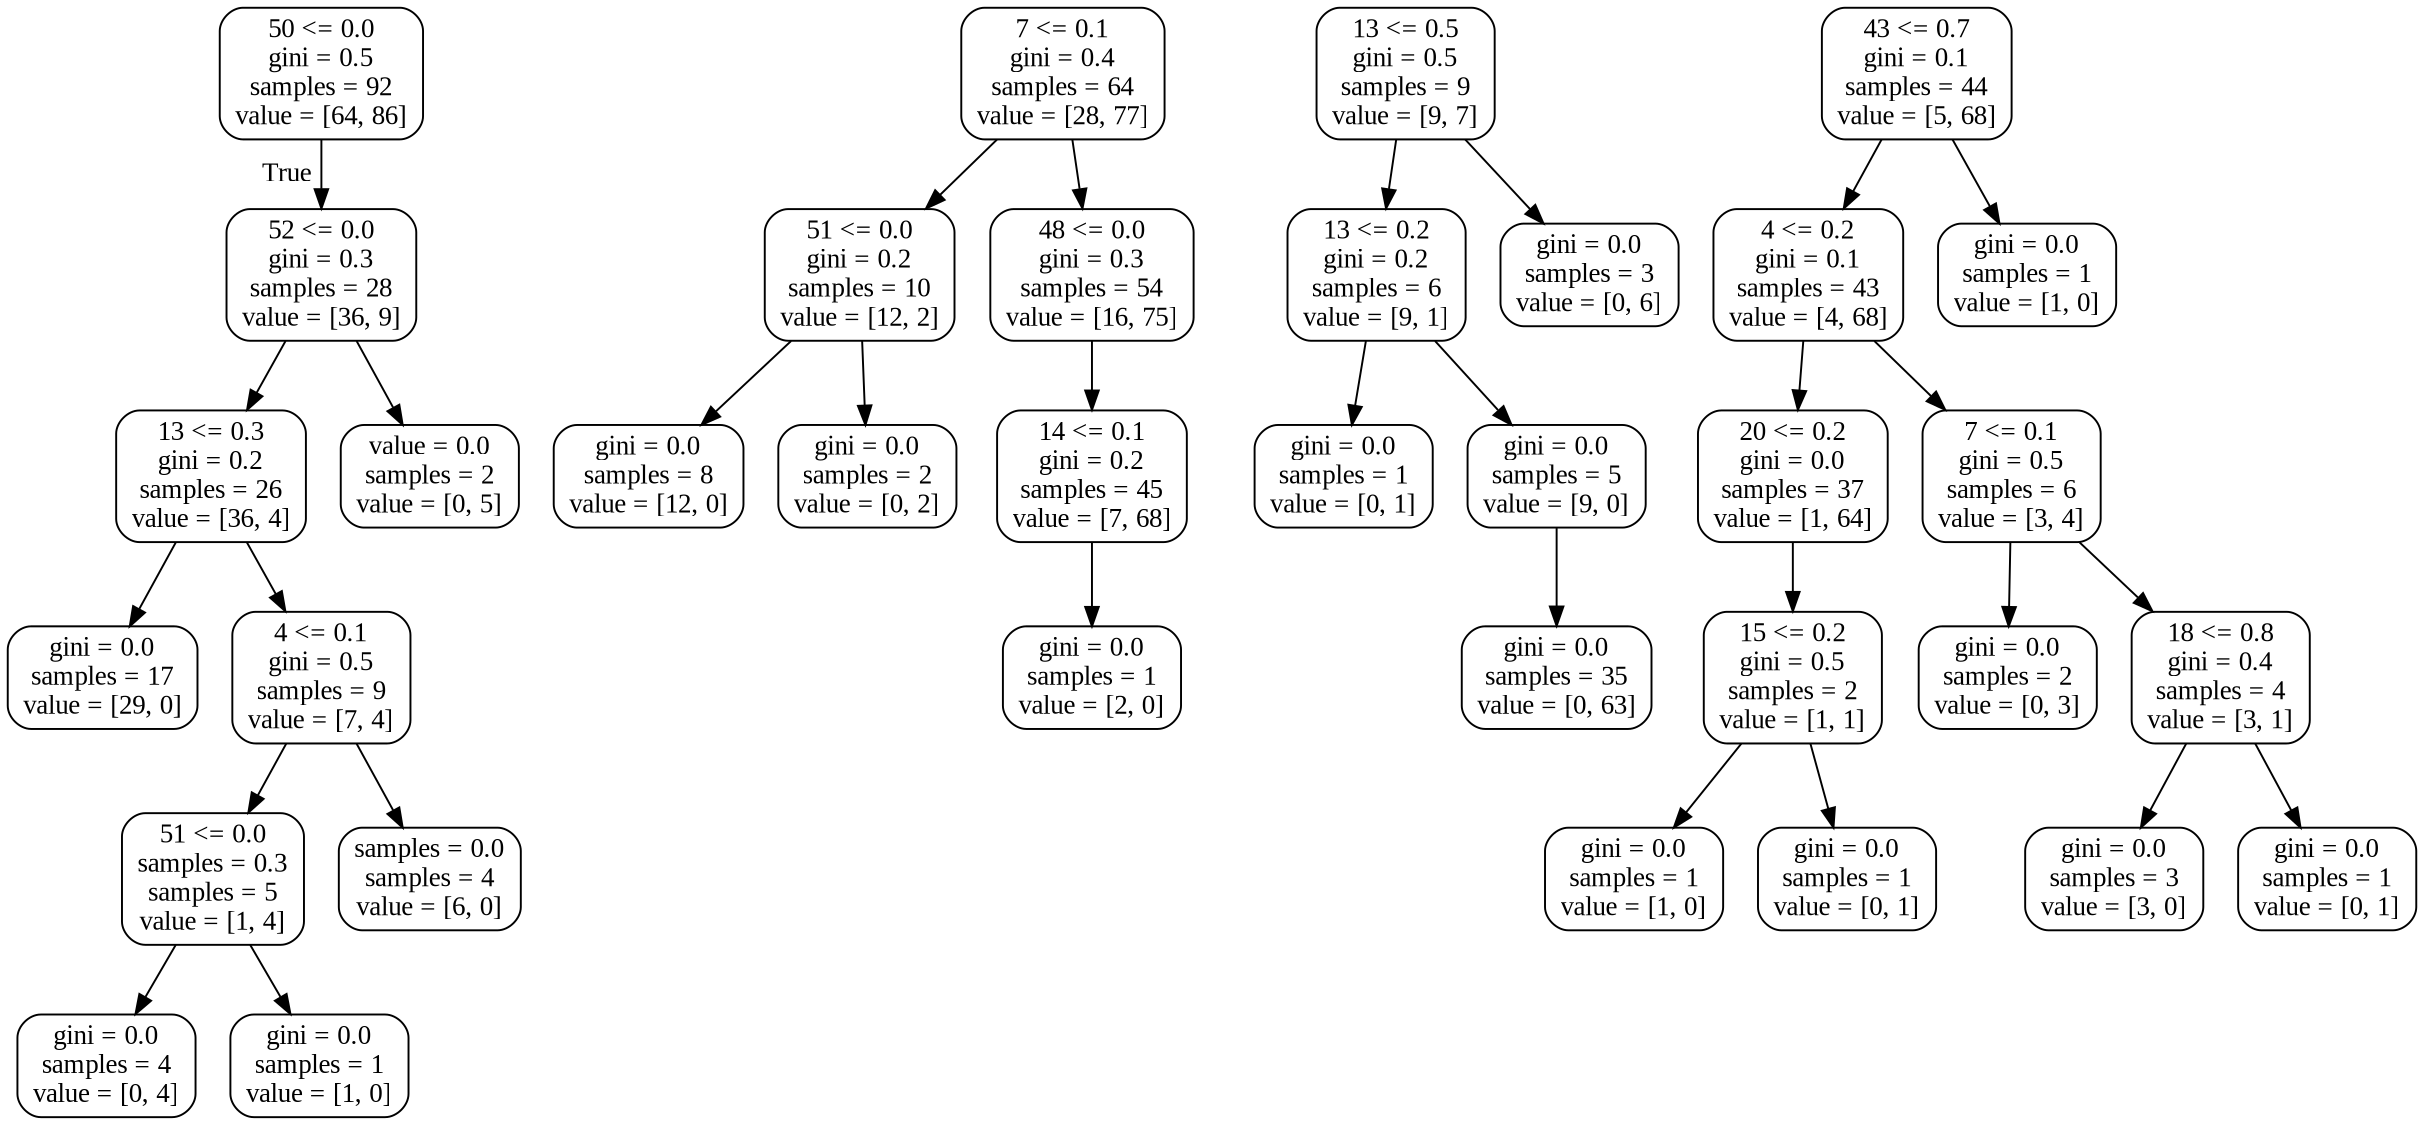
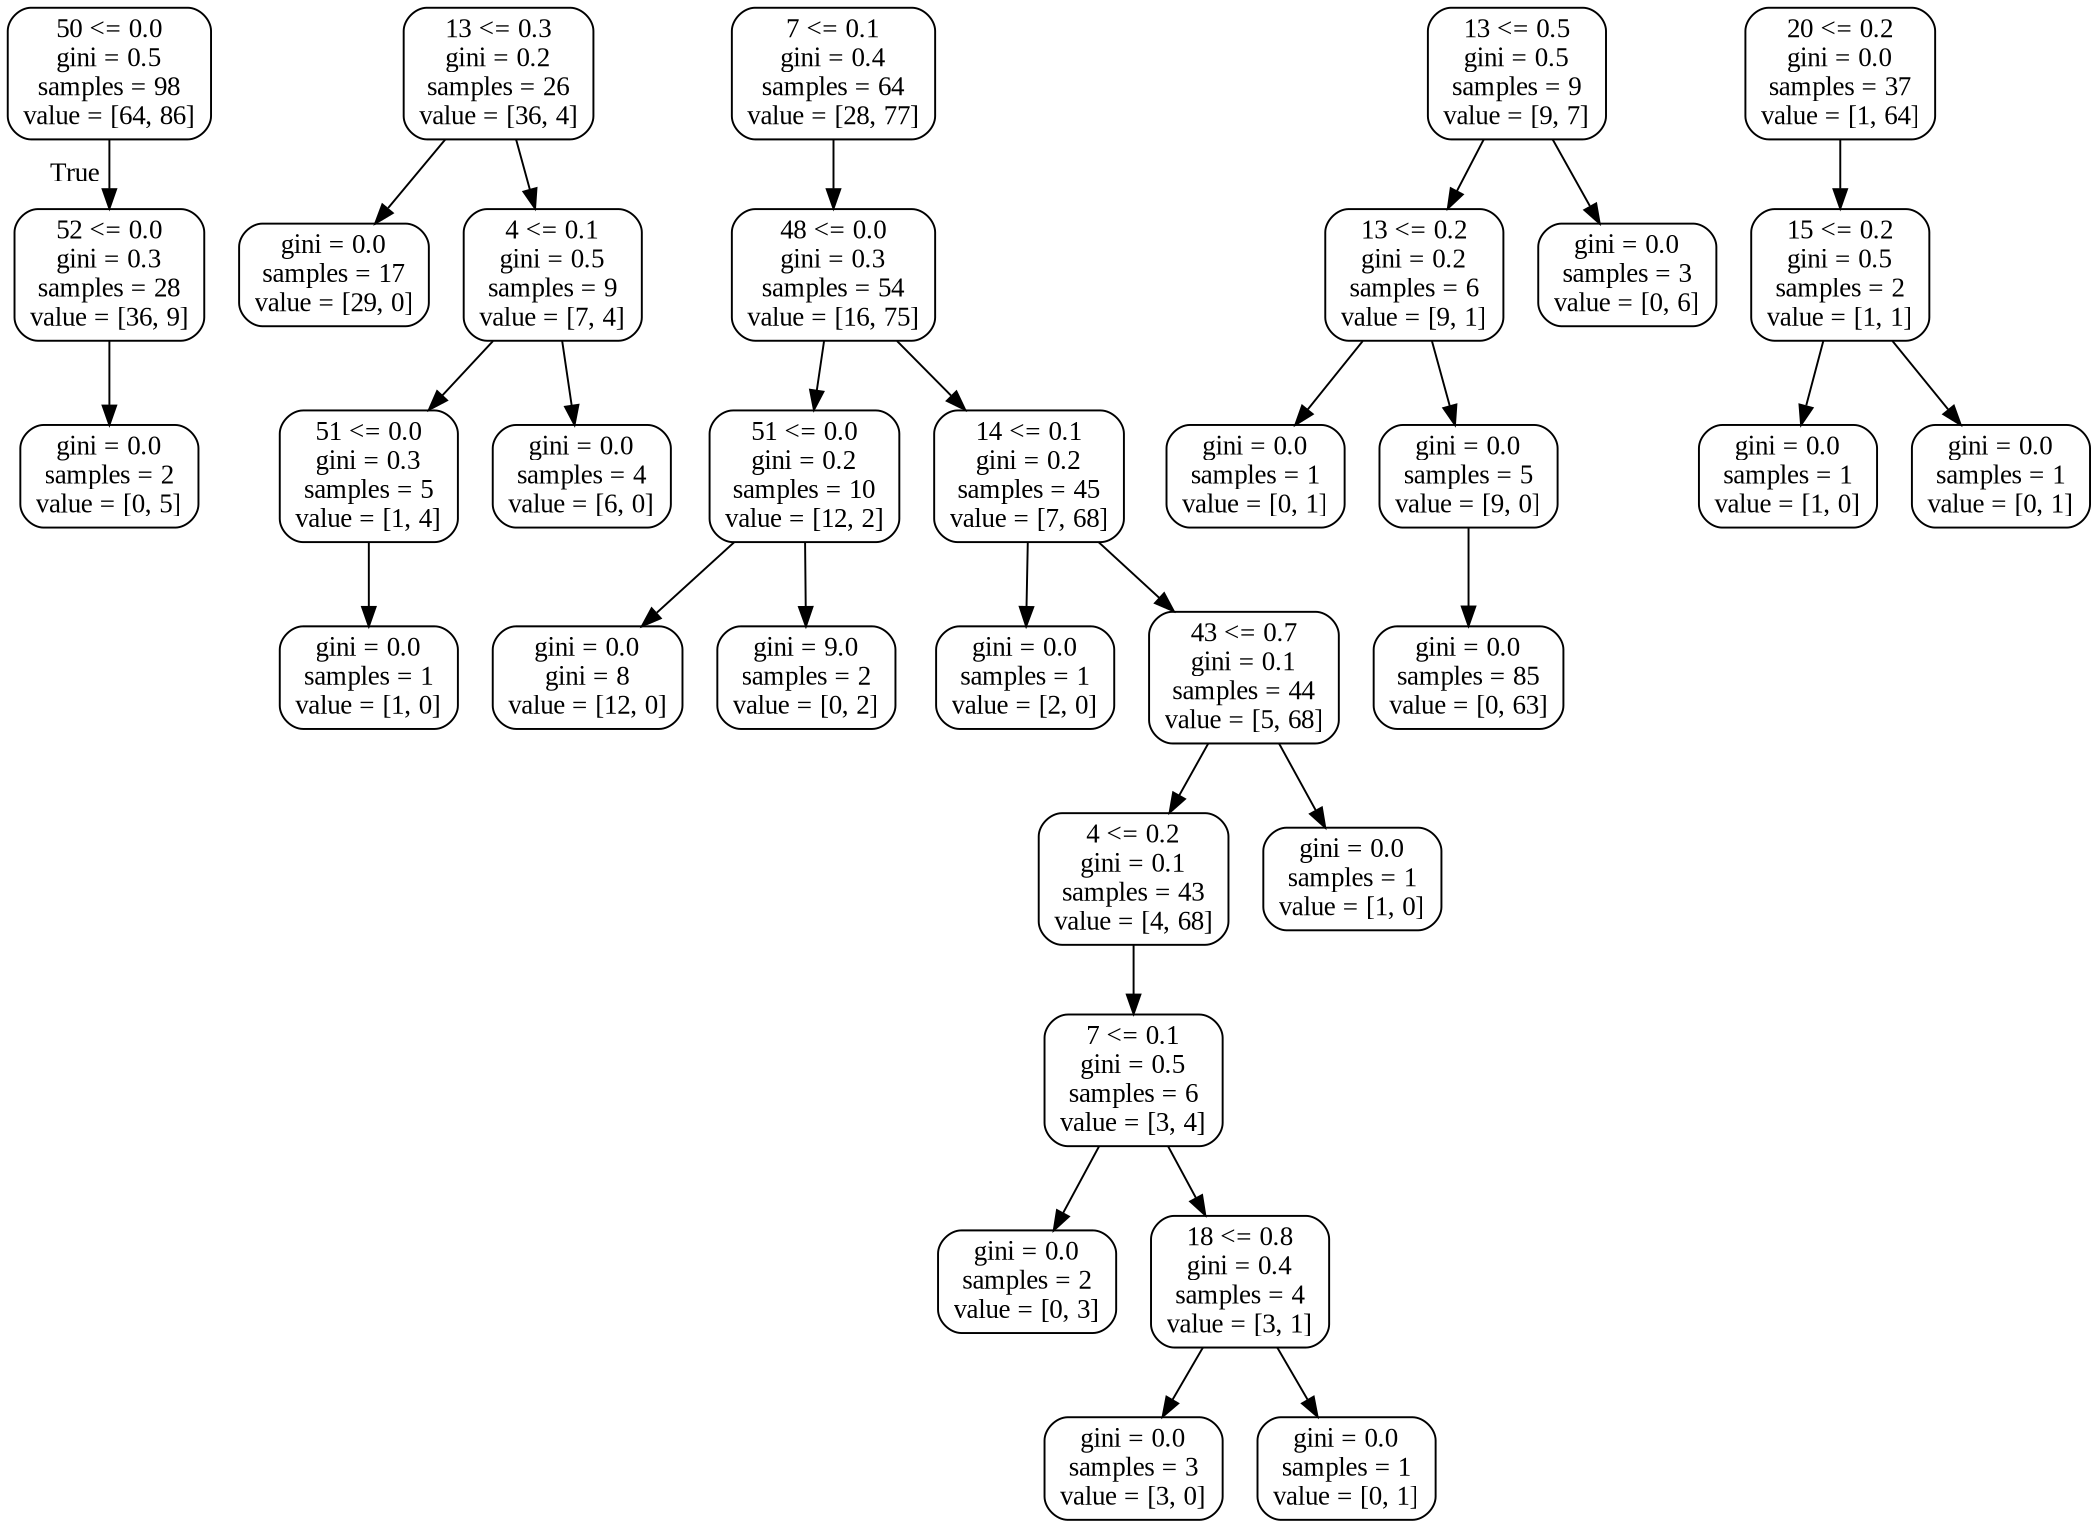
(321, 74) -> (109, 74)
(969, 167) -> (820, 366)
(1801, 366) -> none
(271, 367) -> none
(430, 476) -> (109, 476)
(649, 476) -> (588, 678)
(867, 476) -> (806, 678)
none -> (1129, 570)
(1557, 678) -> (1469, 678)
(213, 879) -> (369, 476)
(430, 879) -> (582, 476)
(106, 1066) -> none
